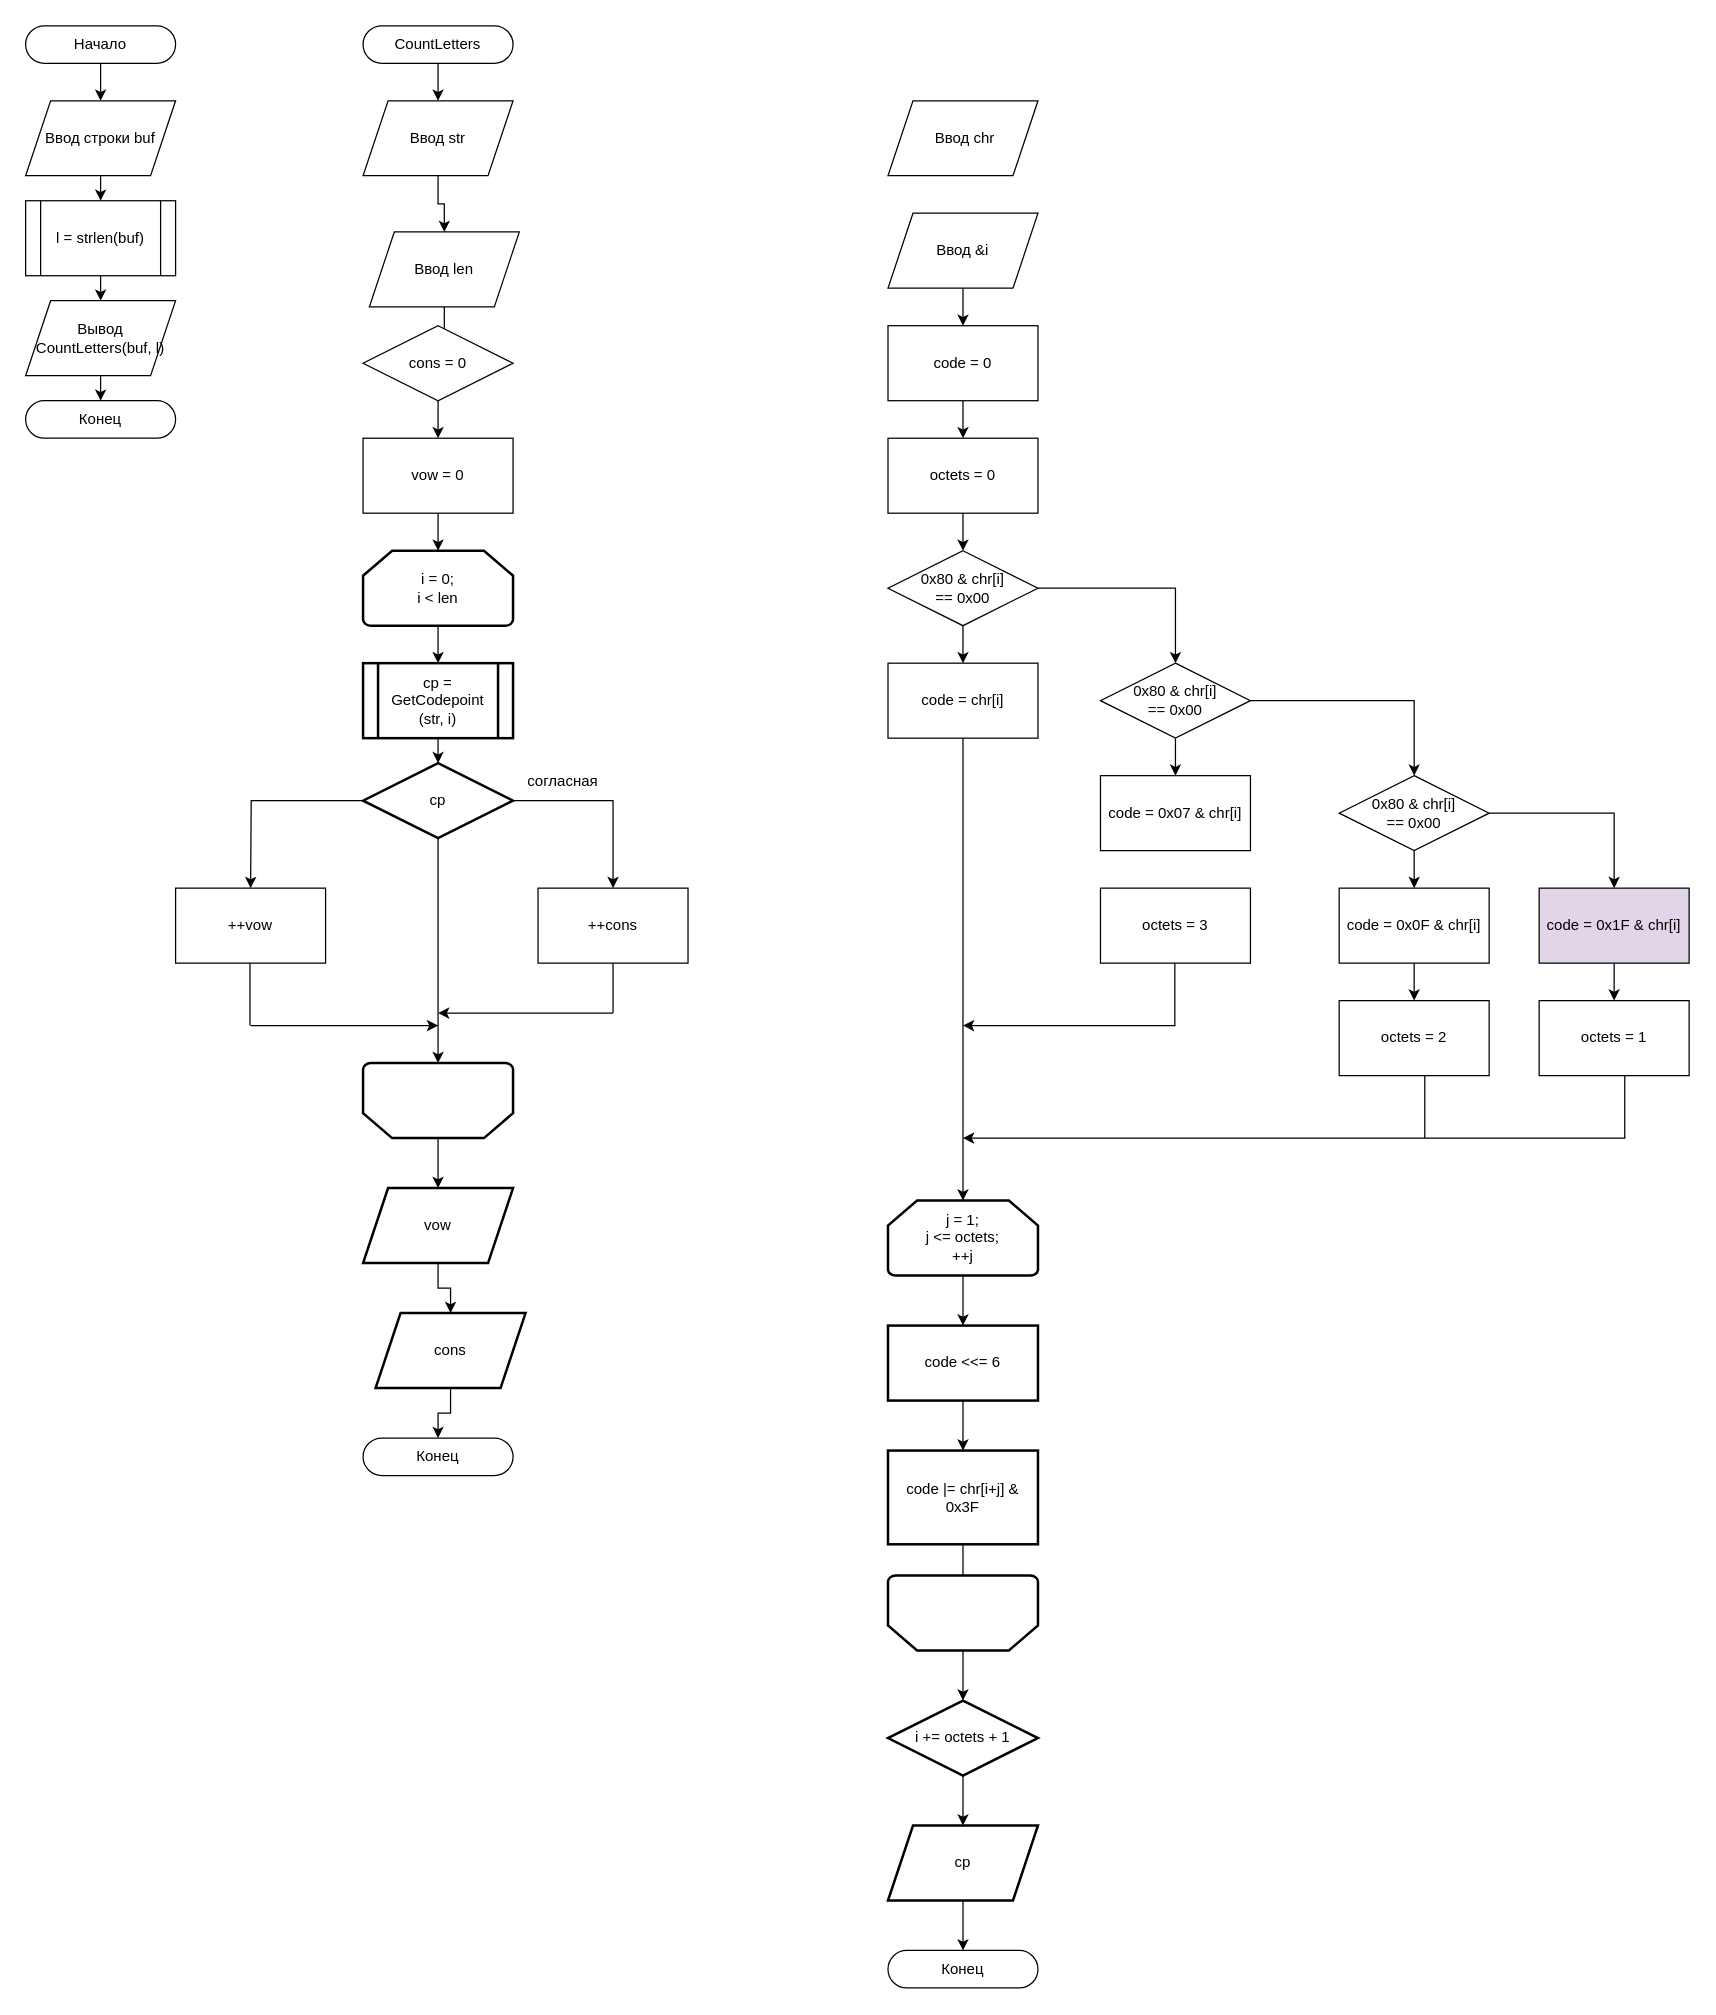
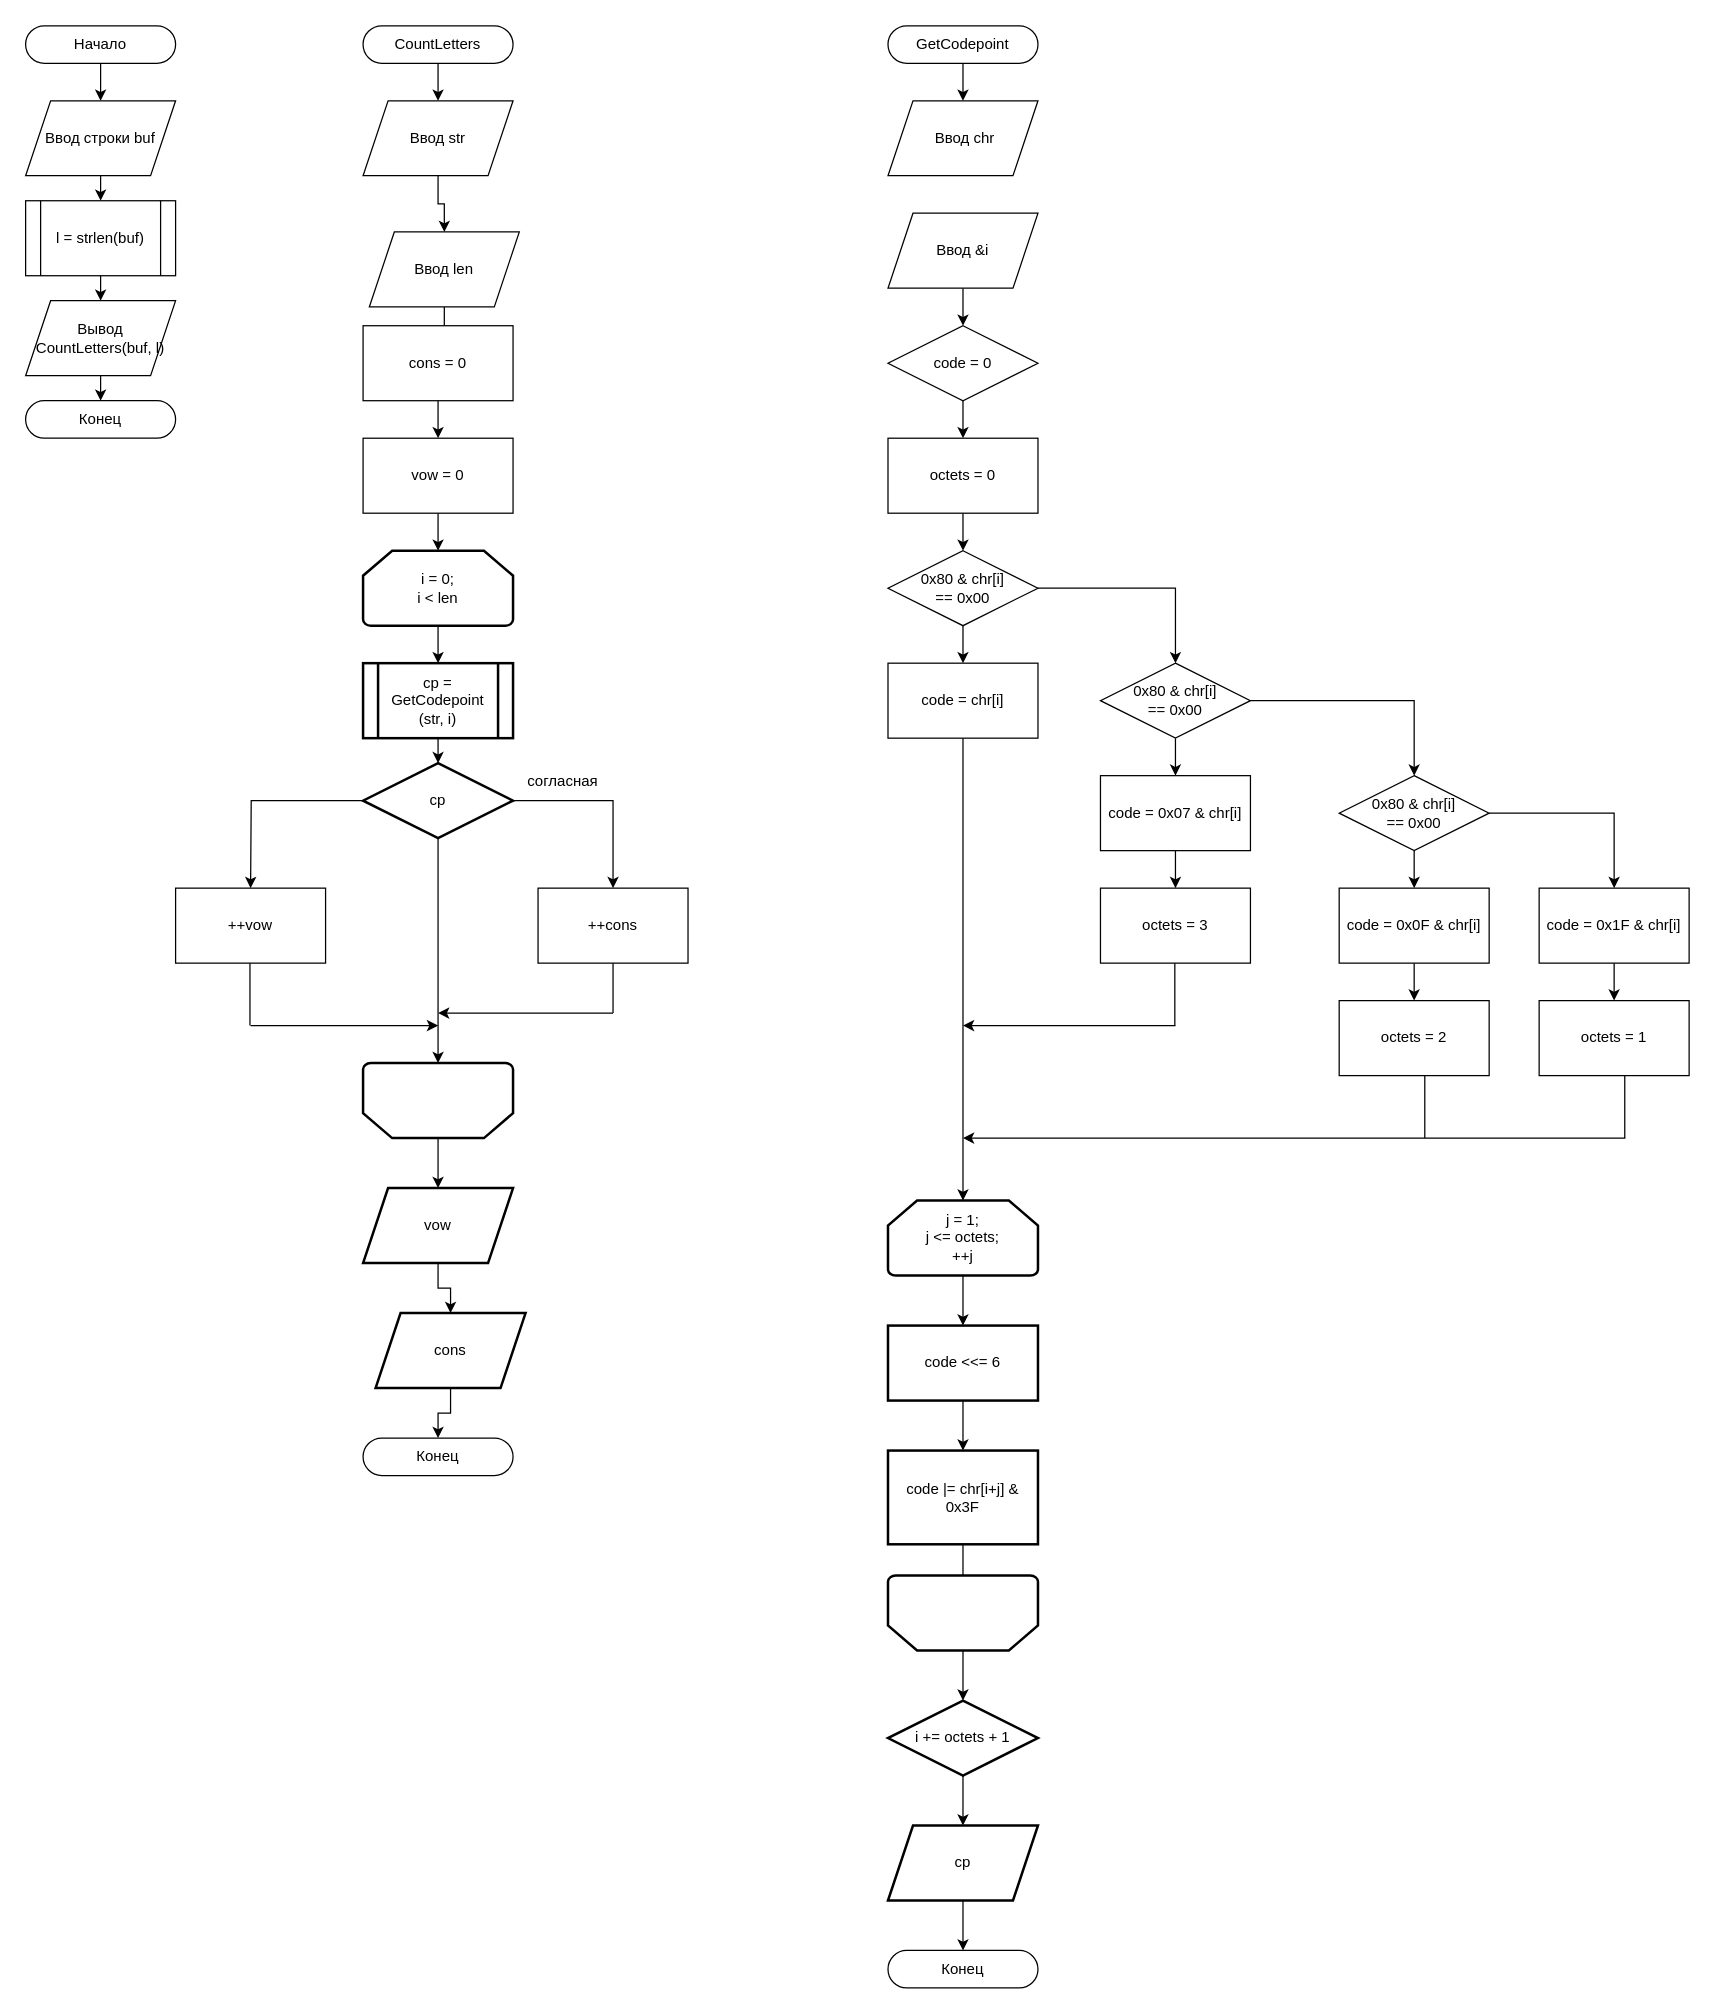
none -> (963, 44)
none -> (963, 86)
(438, 363) -> (438, 363)
(963, 363) -> (963, 363)
none -> (1176, 874)
(1614, 926) -> (1614, 926)
